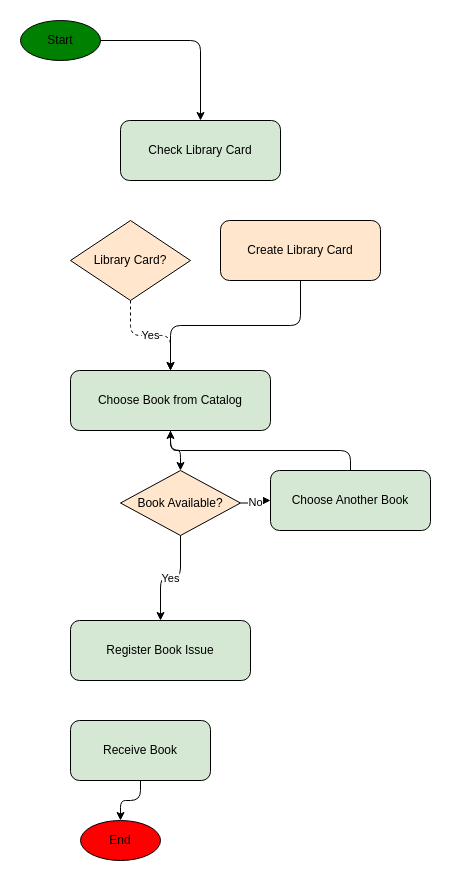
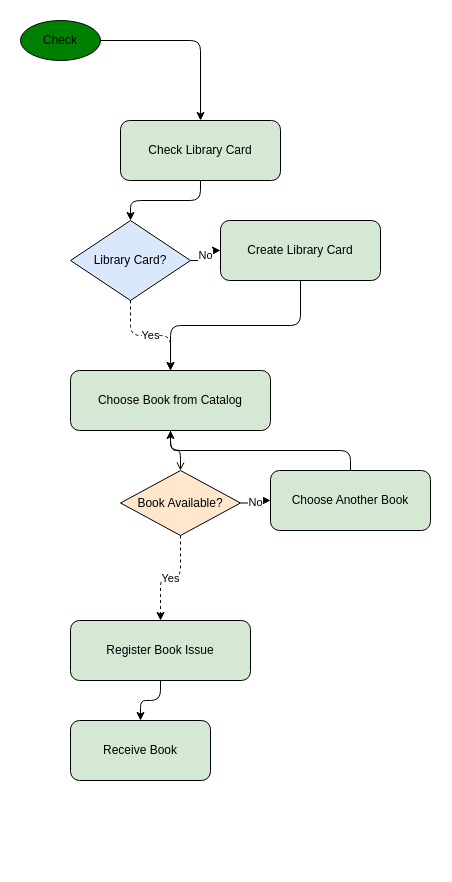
(61, 41) -> (61, 41)
none -> (168, 201)
(301, 251) -> (301, 251)
none -> (205, 256)
(131, 261) -> (131, 261)
(181, 462) -> (181, 464)
(181, 553) -> (181, 553)
none -> (151, 701)
(131, 801) -> none
(121, 841) -> none
